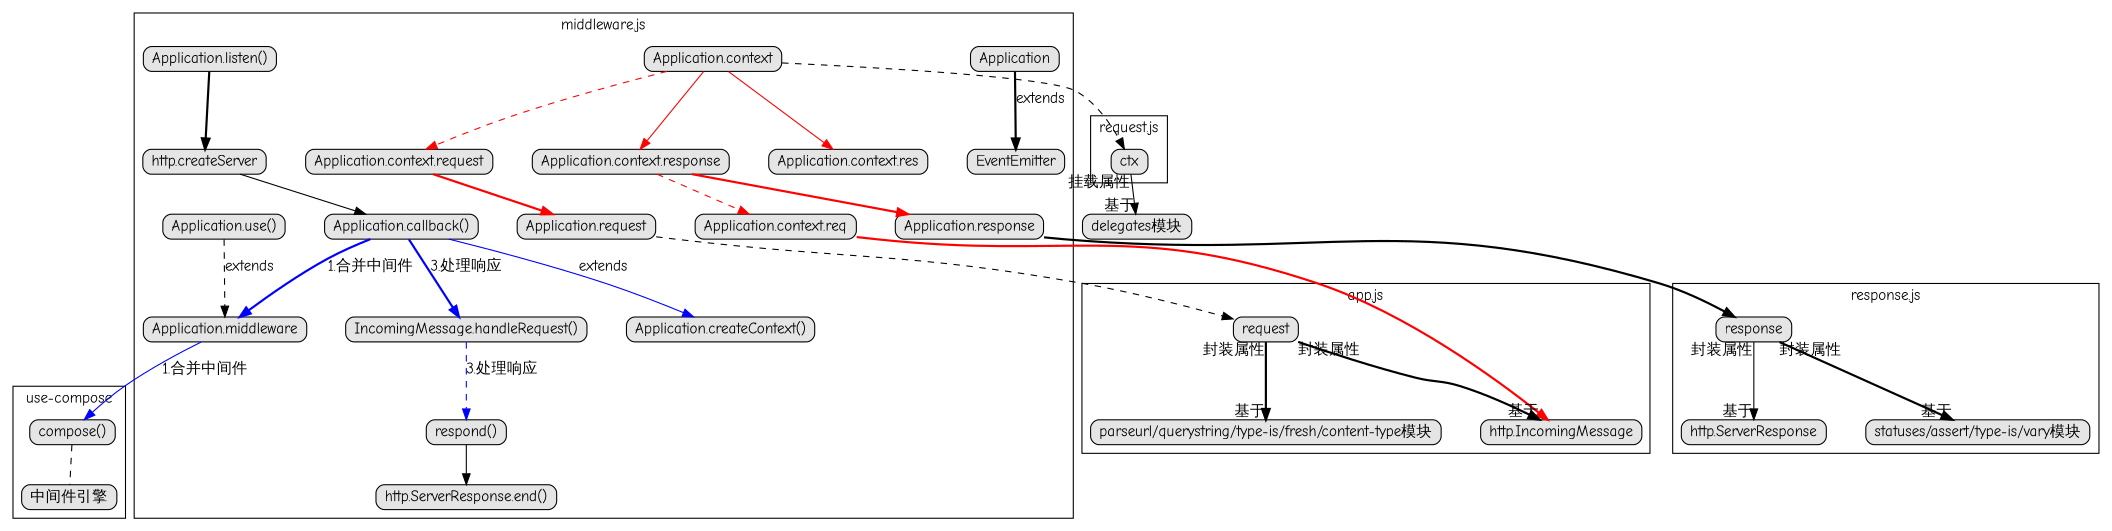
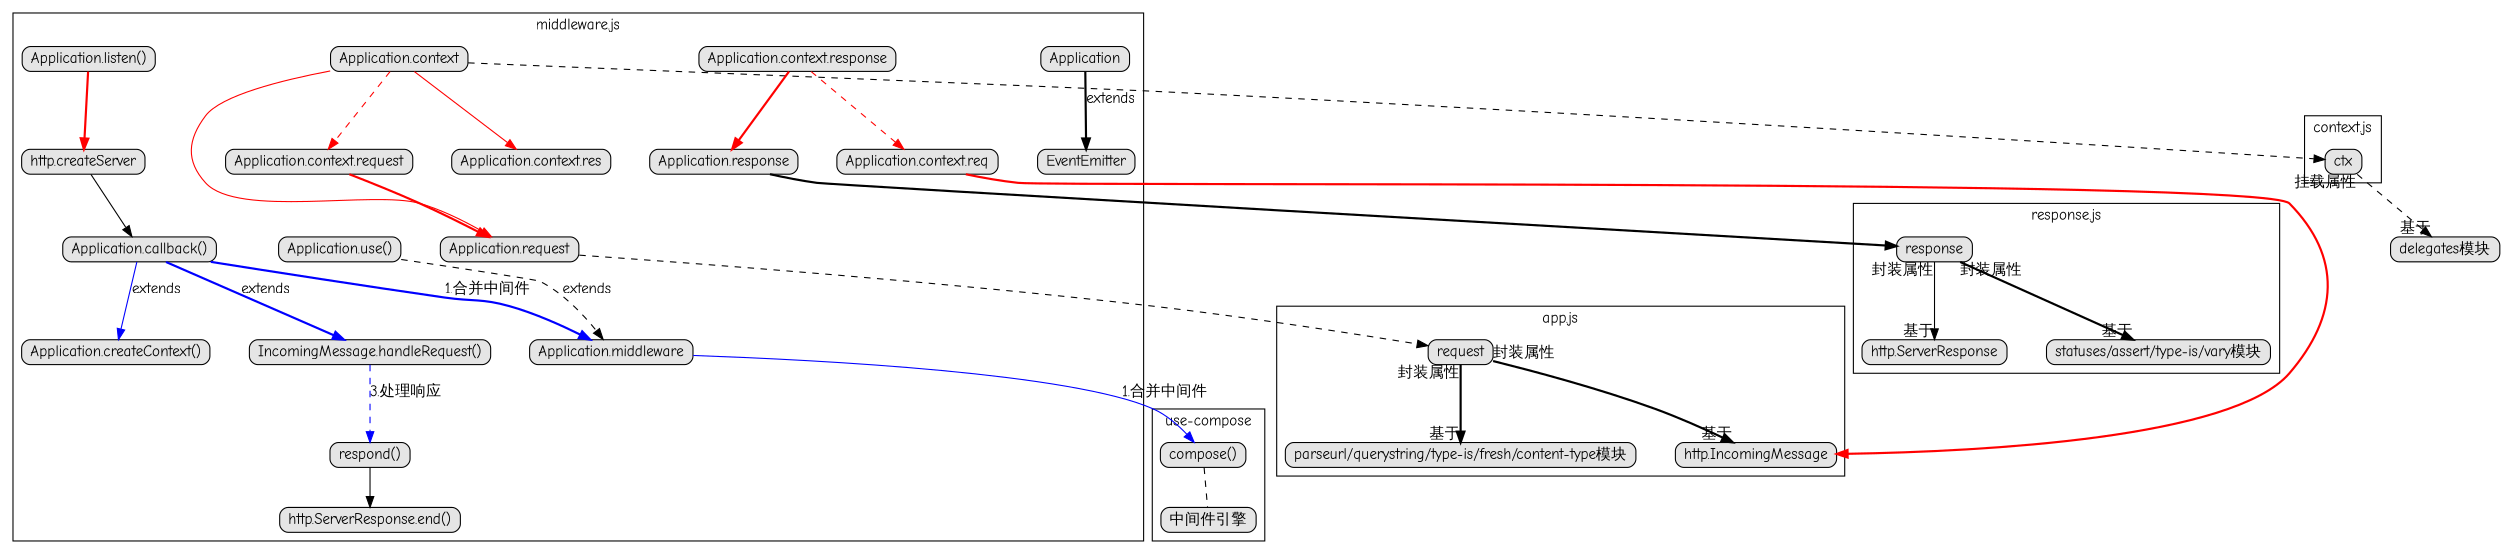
(207, 105) -> (86, 105)
(675, 106) -> (241, 198)
(1129, 128) -> (2343, 128)
(1133, 189) -> (2390, 202)
(467, 267) -> (266, 289)
